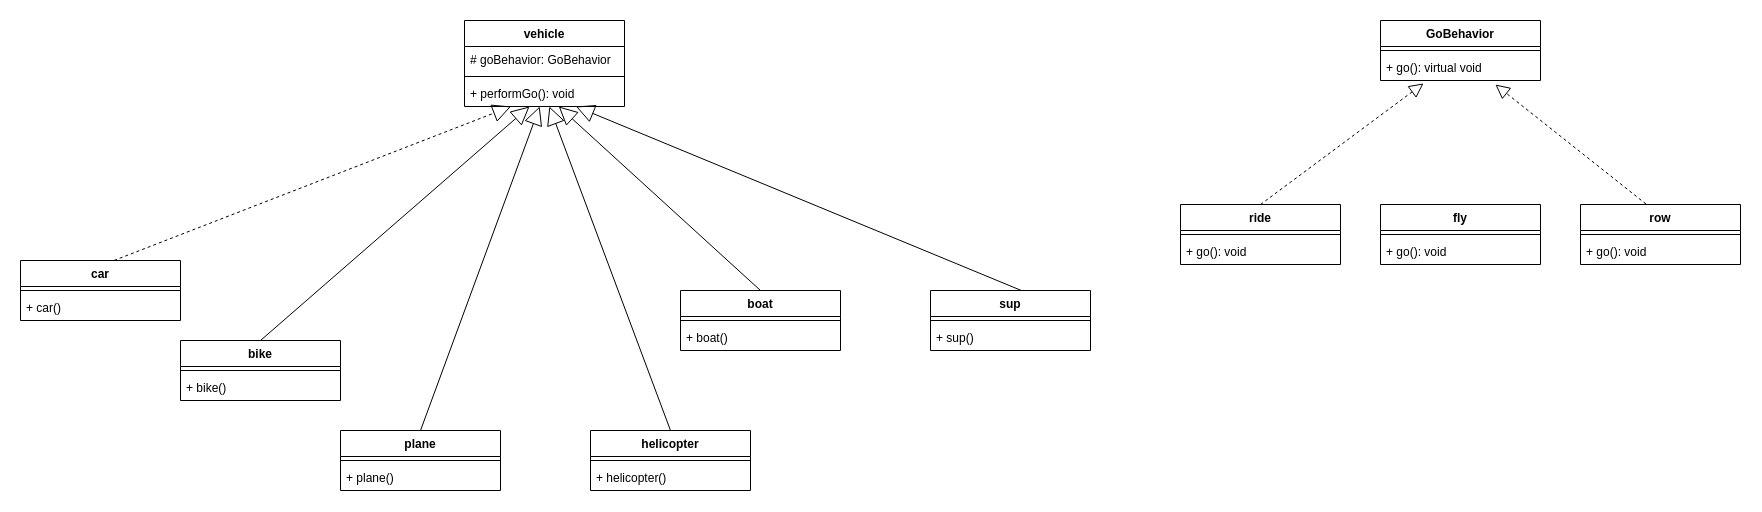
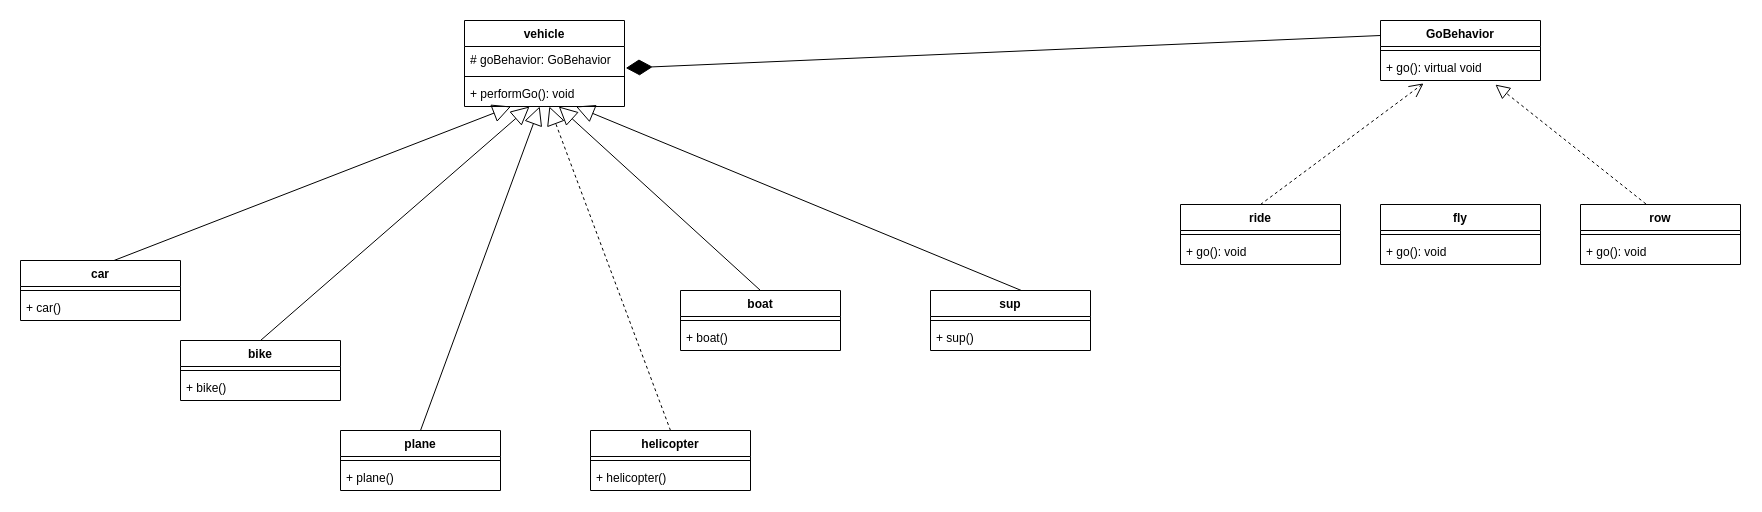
none -> (1017, 51)
(1411, 93) -> (1415, 90)
(305, 187) -> (305, 187)
(613, 277) -> (613, 277)
